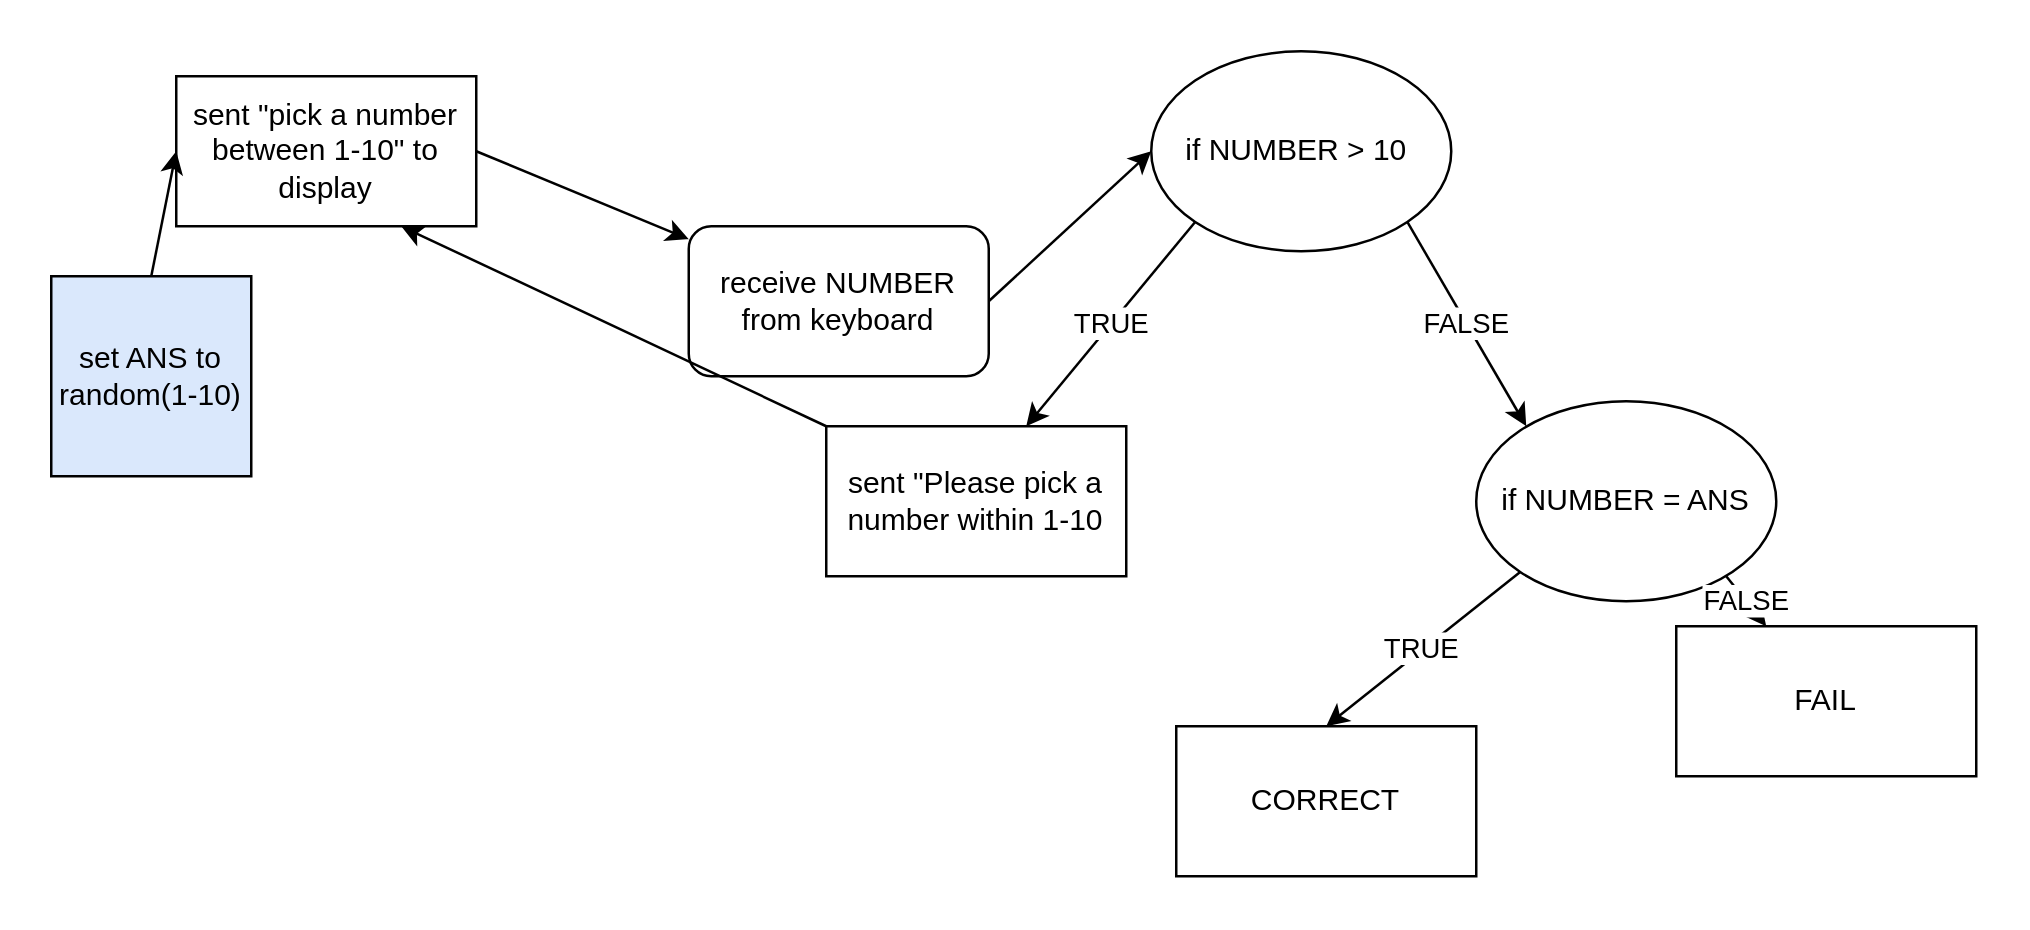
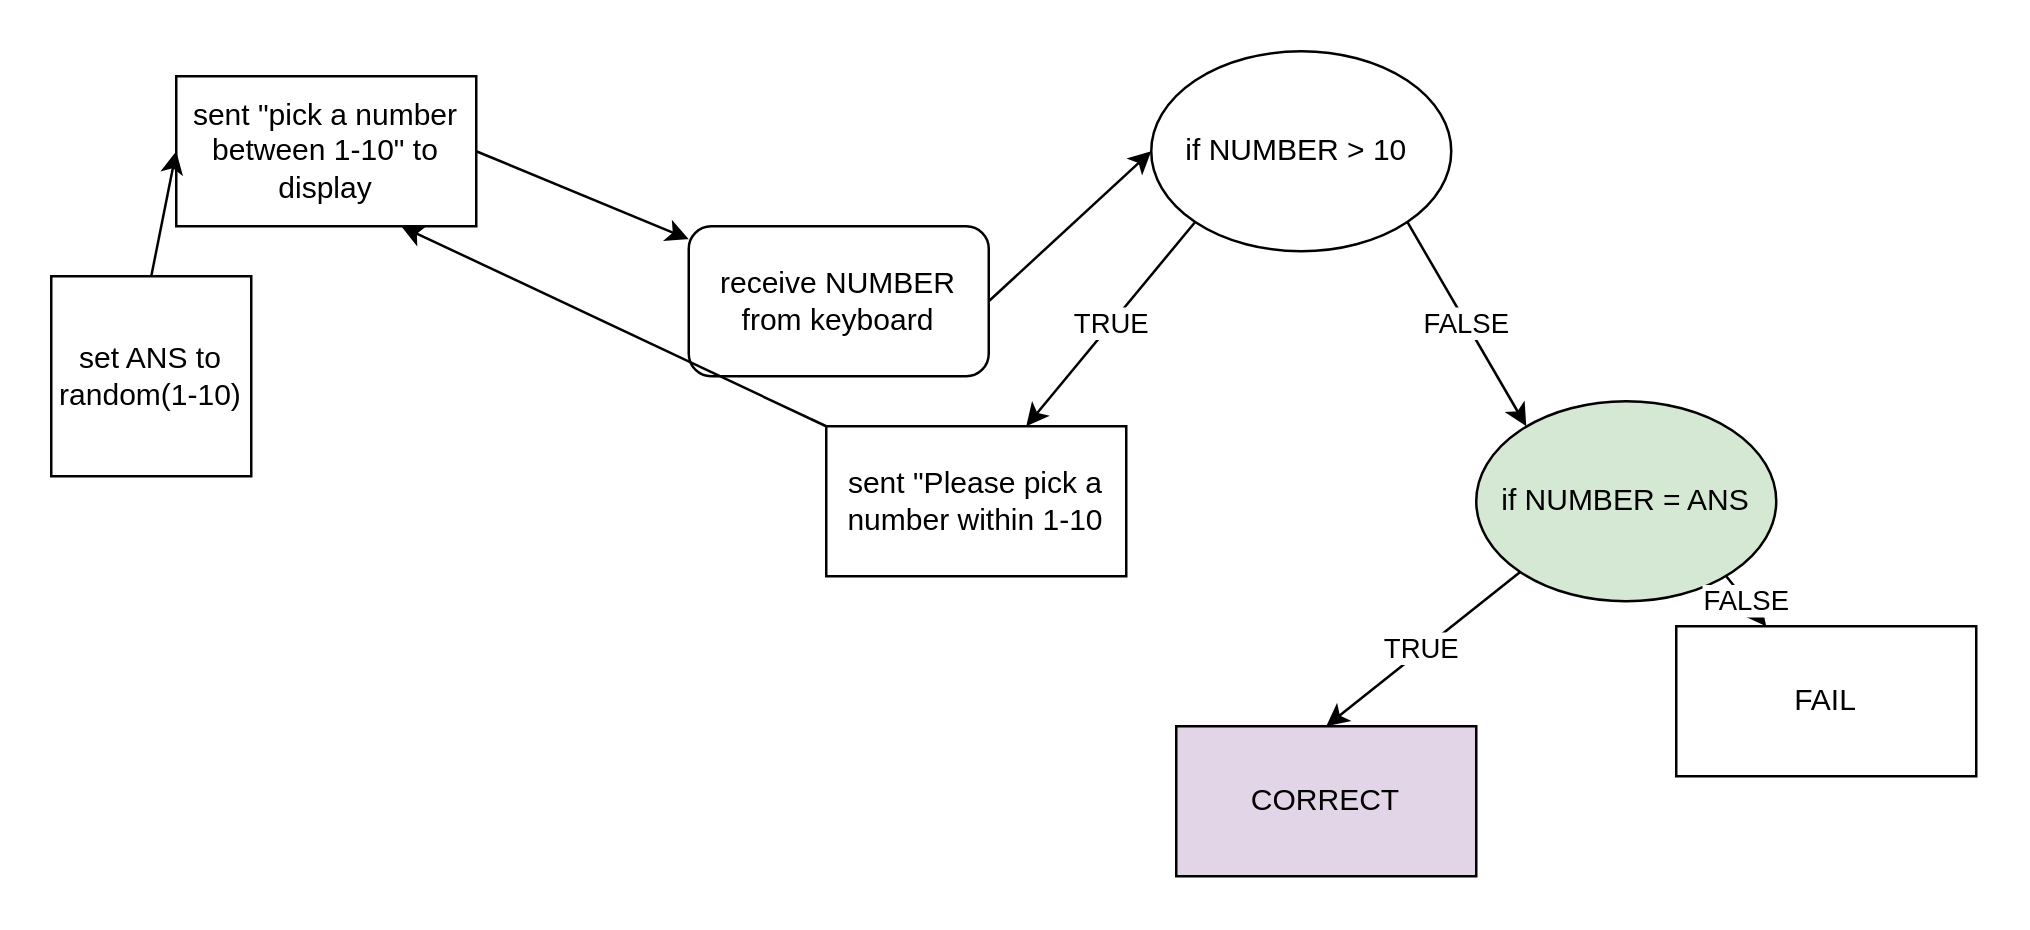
(151, 376) -> (151, 376)
(1626, 501) -> (1626, 501)
(1326, 801) -> (1326, 801)
